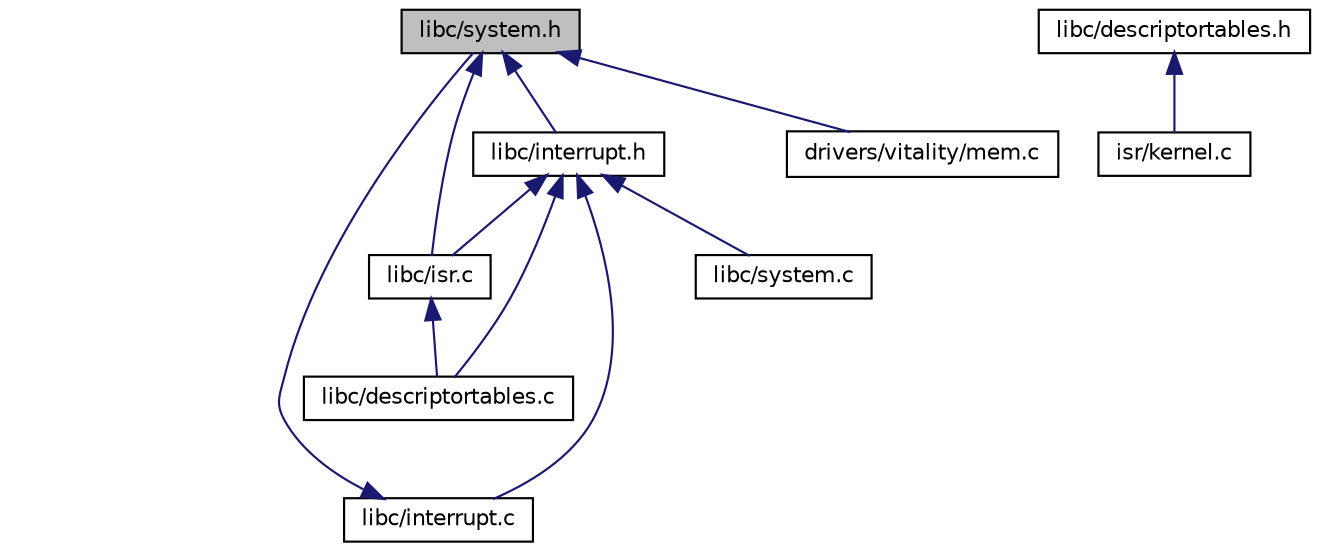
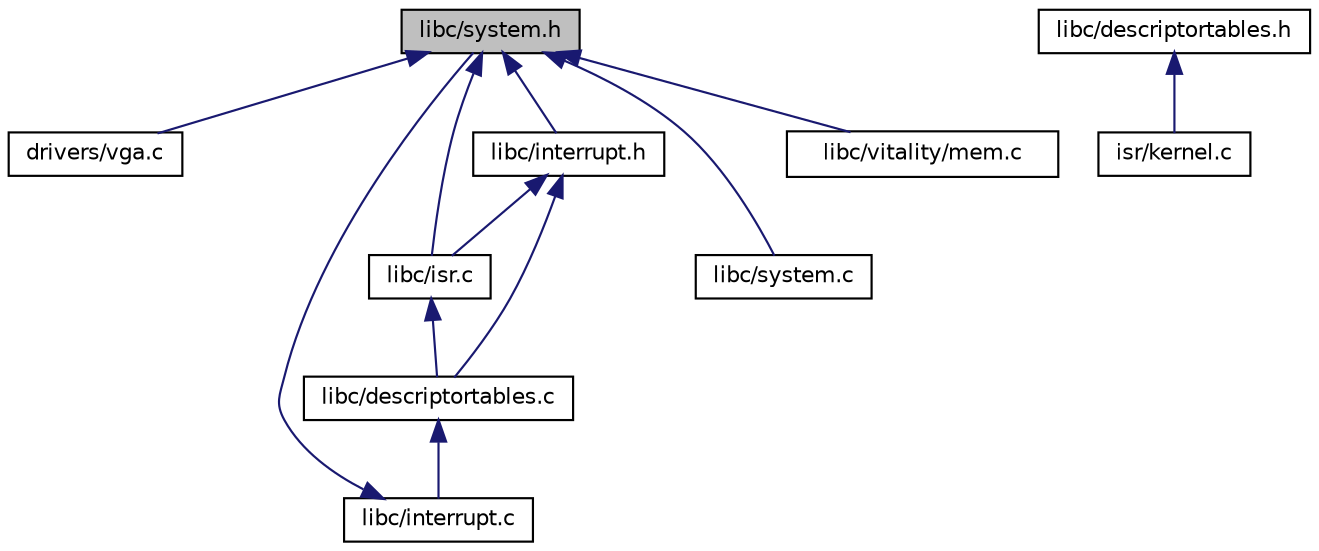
none -> (96, 154)
(923, 154) -> (923, 154)
(686, 221) -> (689, 137)
(609, 372) -> (439, 470)
